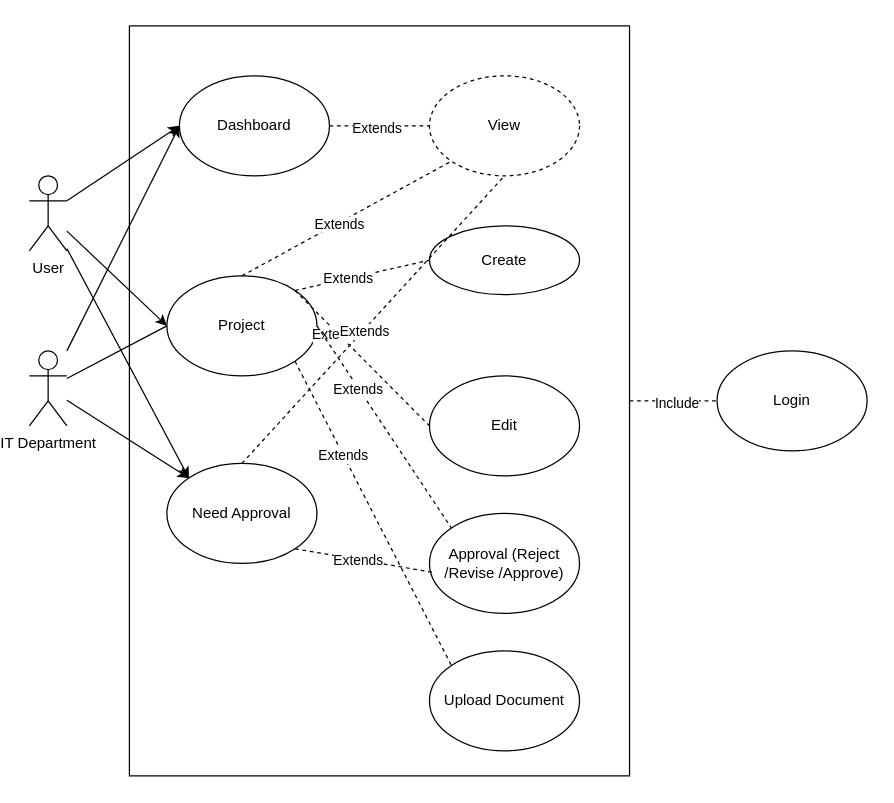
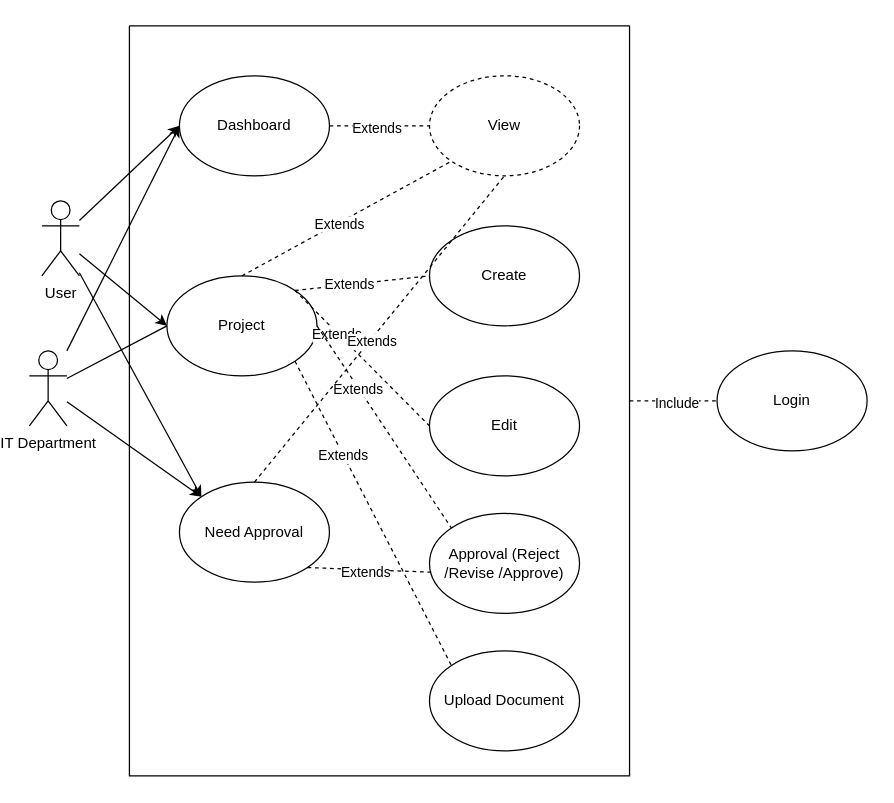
(48, 213) -> (61, 238)
(504, 260) -> (504, 276)
(242, 513) -> (254, 532)
